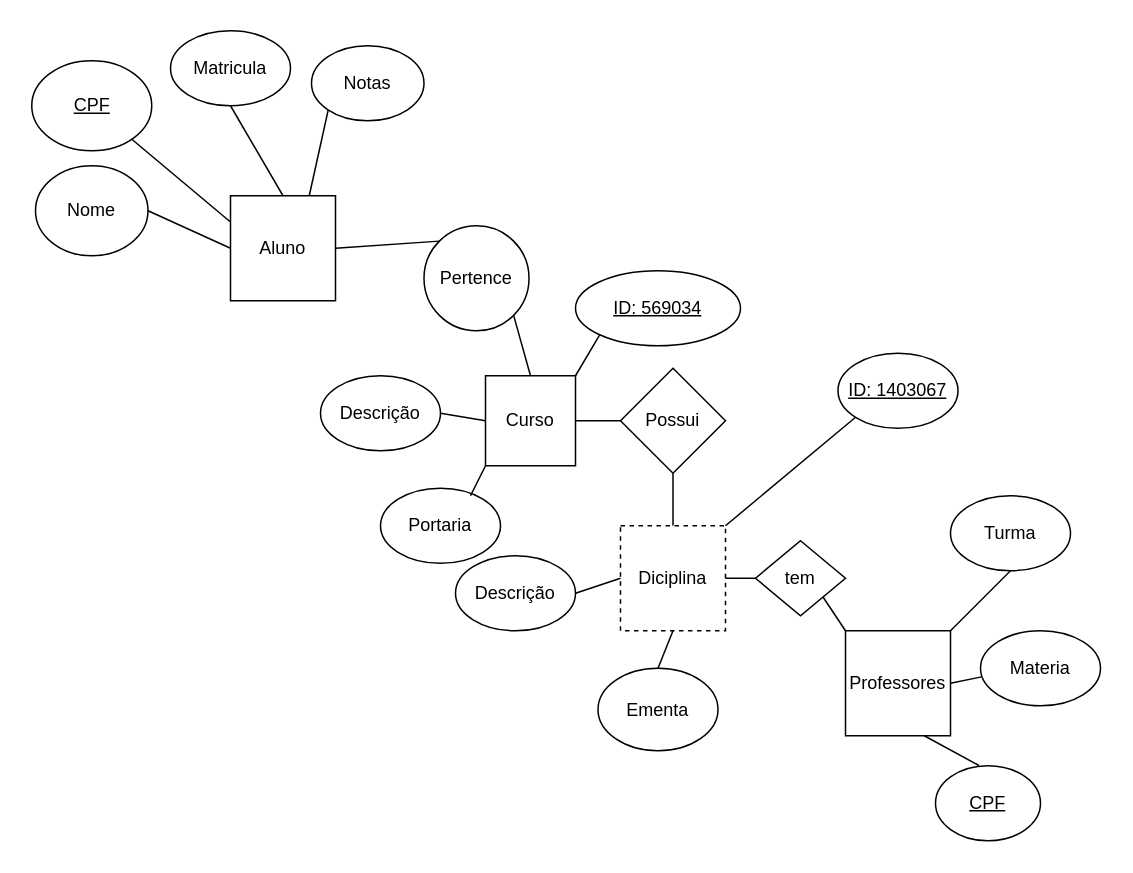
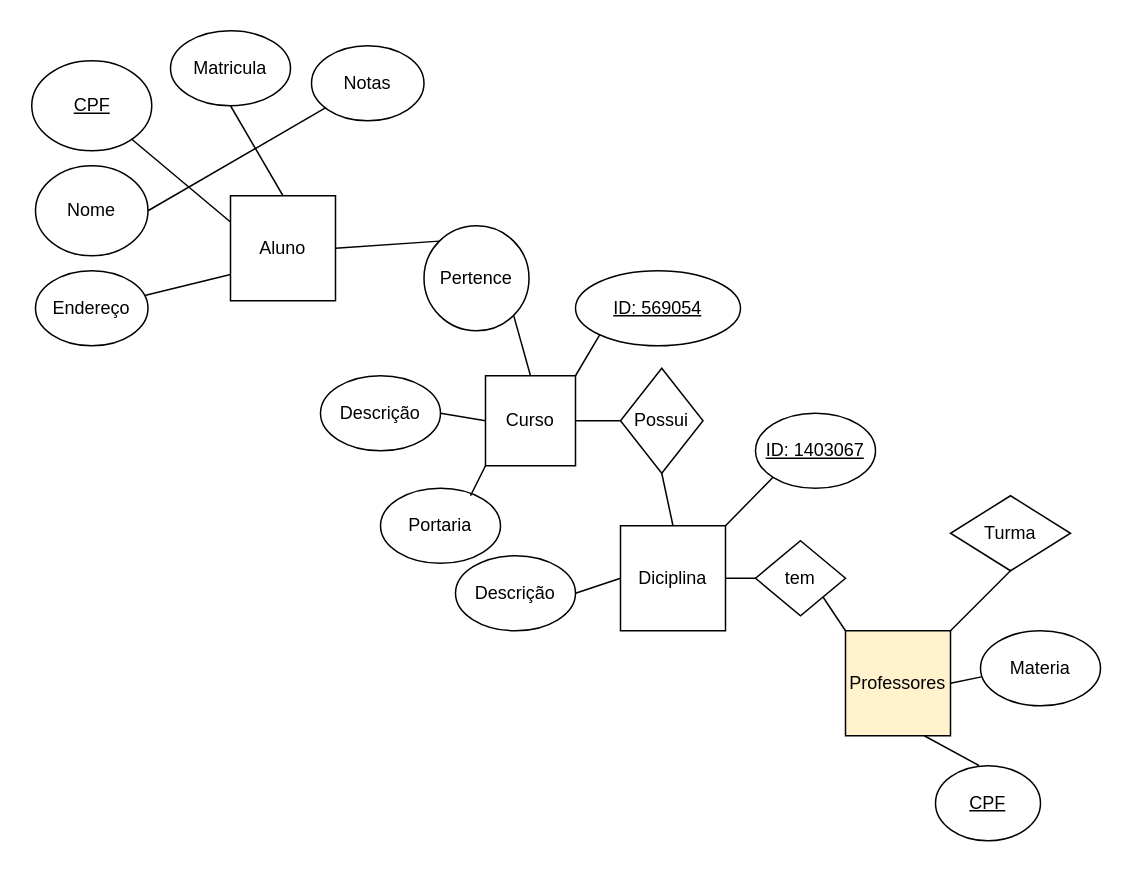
(318, 153) -> none
(189, 230) -> (236, 160)
none -> (187, 285)
none -> (92, 308)
(658, 308) -> (658, 308)
(898, 391) -> (815, 451)
(673, 421) -> (662, 421)
(1010, 533) -> (1010, 533)
(673, 578) -> (673, 578)
(665, 650) -> none
(898, 683) -> (898, 683)
(658, 710) -> none
